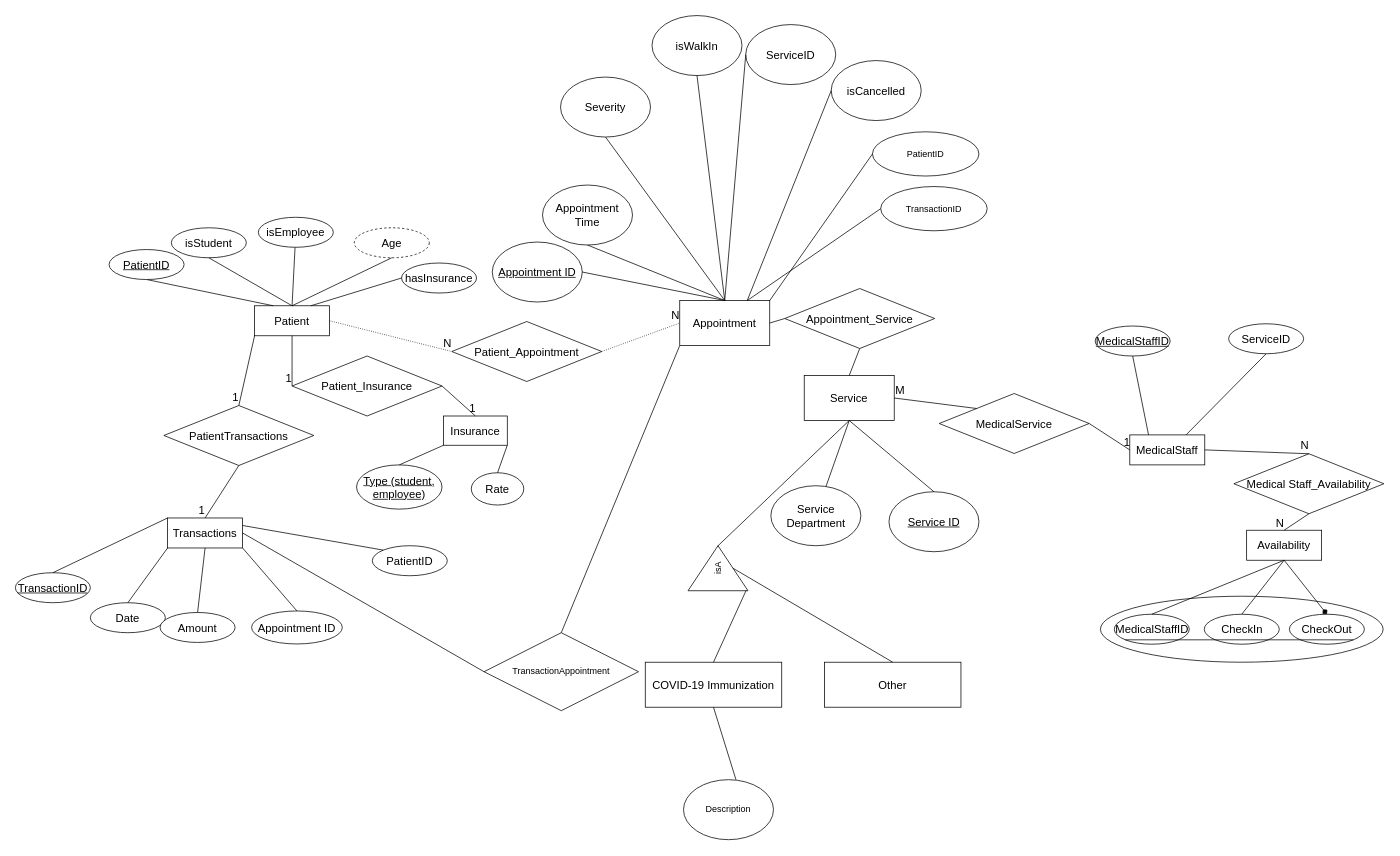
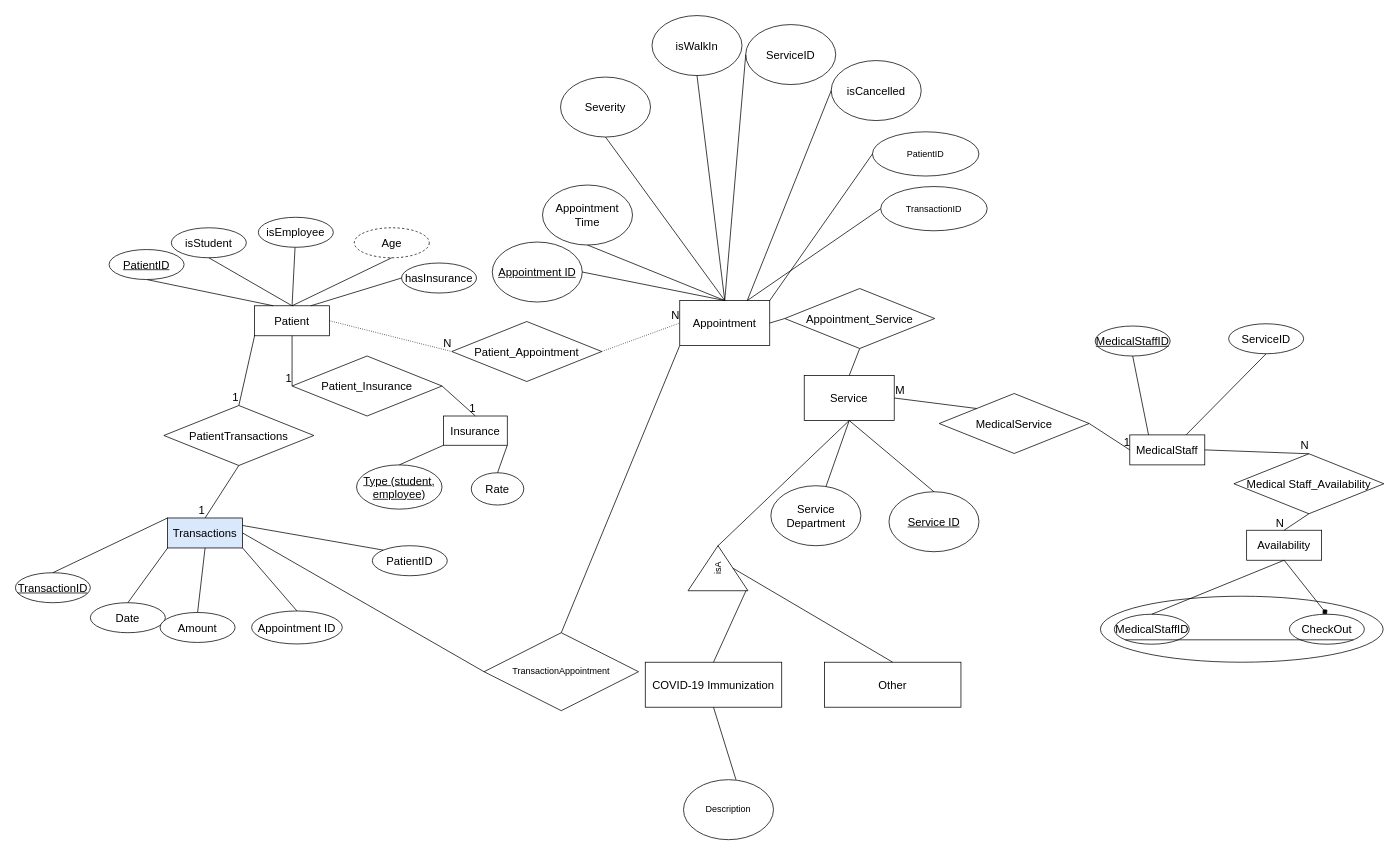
(205, 533) -> (205, 533)
(1263, 588) -> none
(1242, 629) -> none
